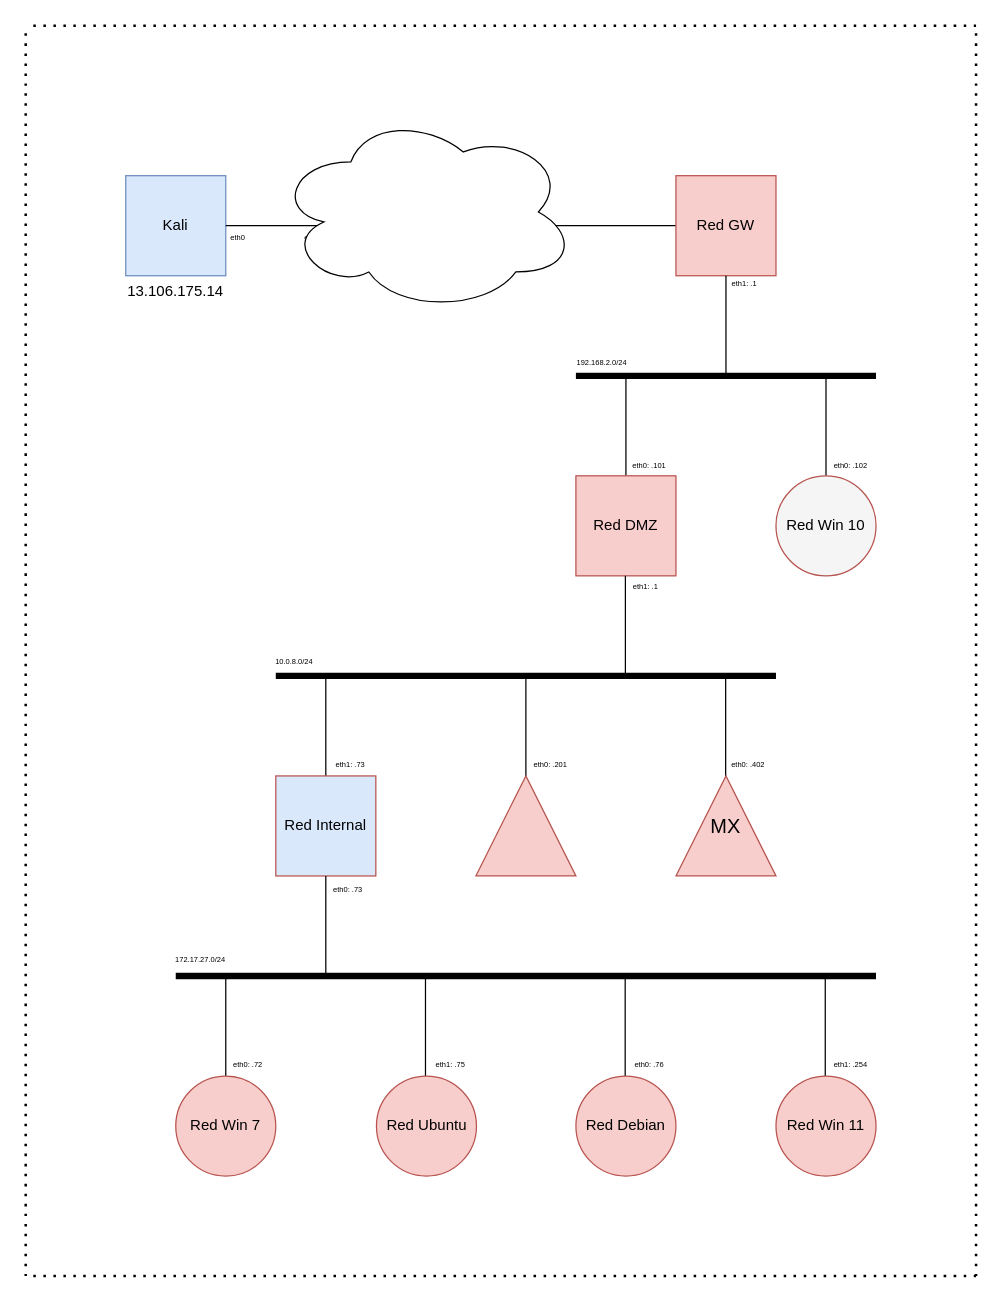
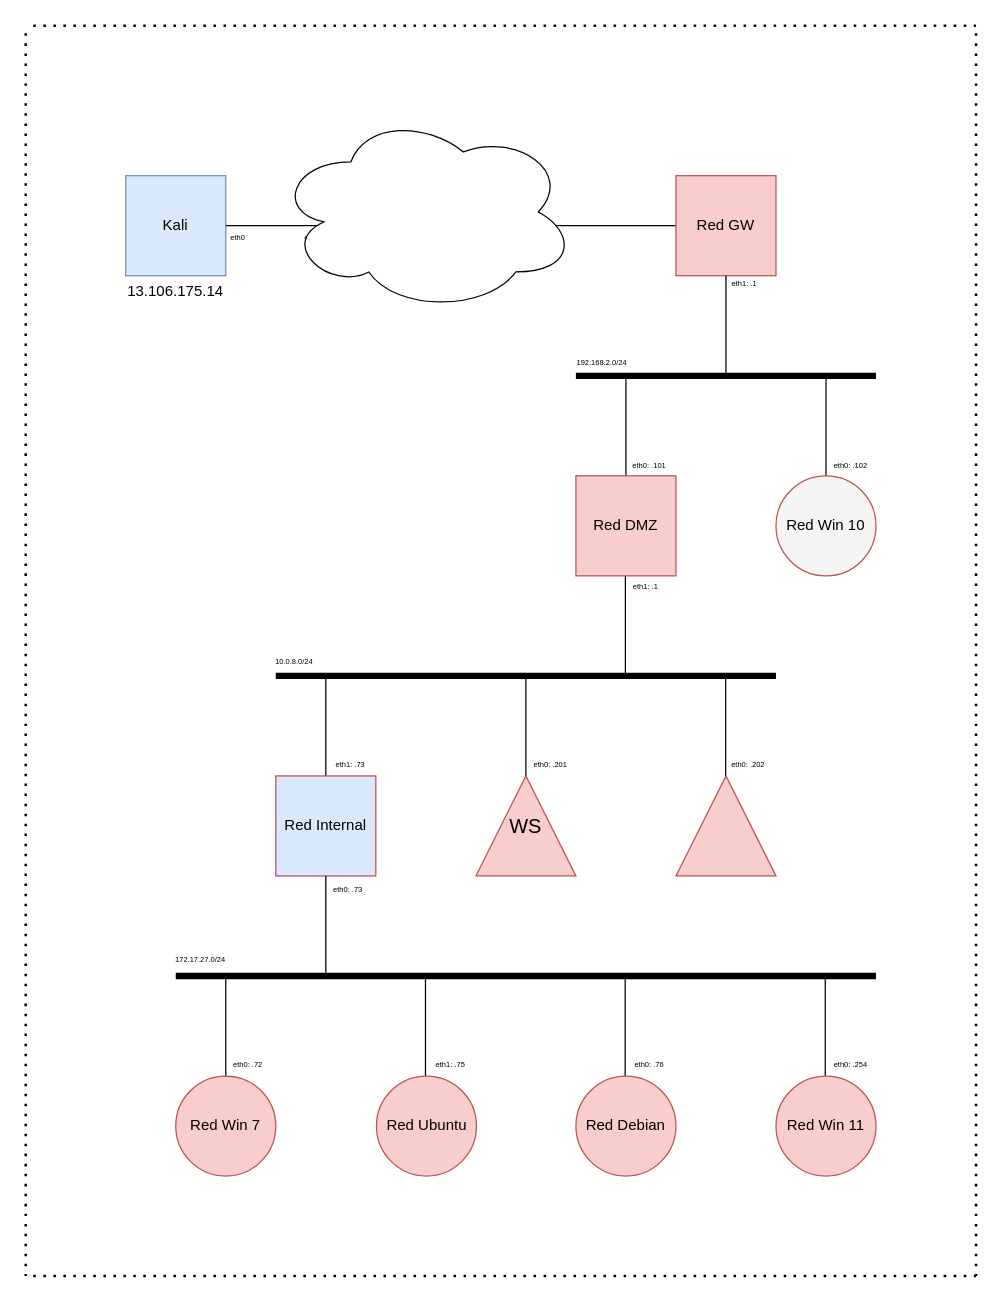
(748, 762) -> (748, 762)
none -> (526, 826)
(726, 826) -> none
(851, 1062) -> (851, 1062)
